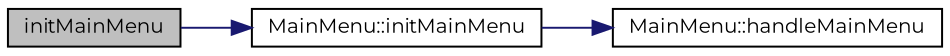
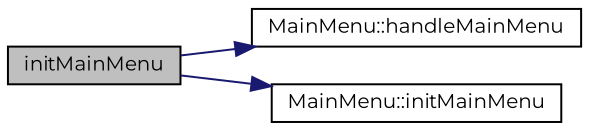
(567, 28) -> (208, 52)
